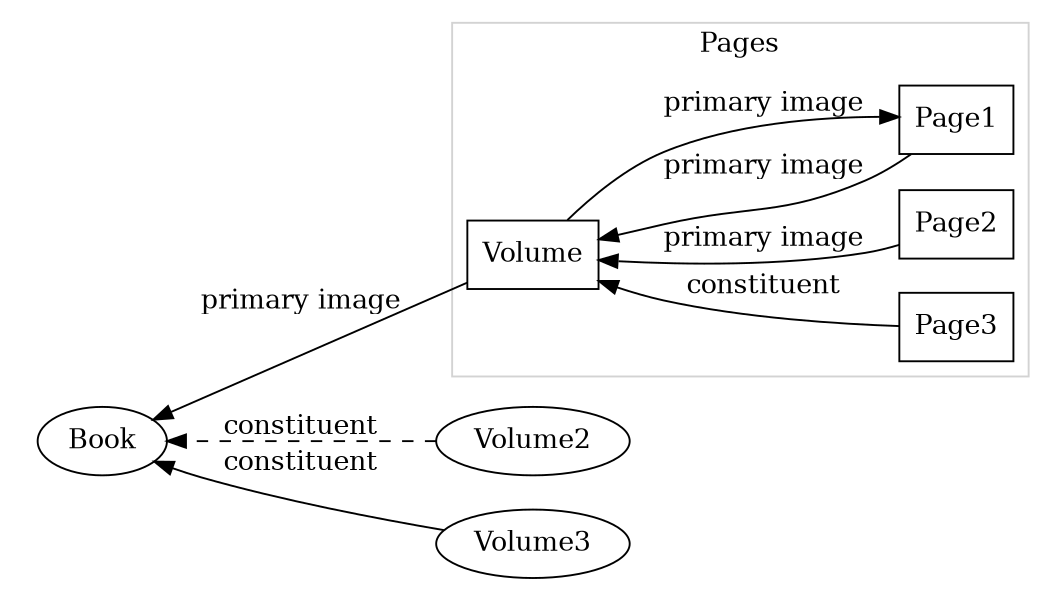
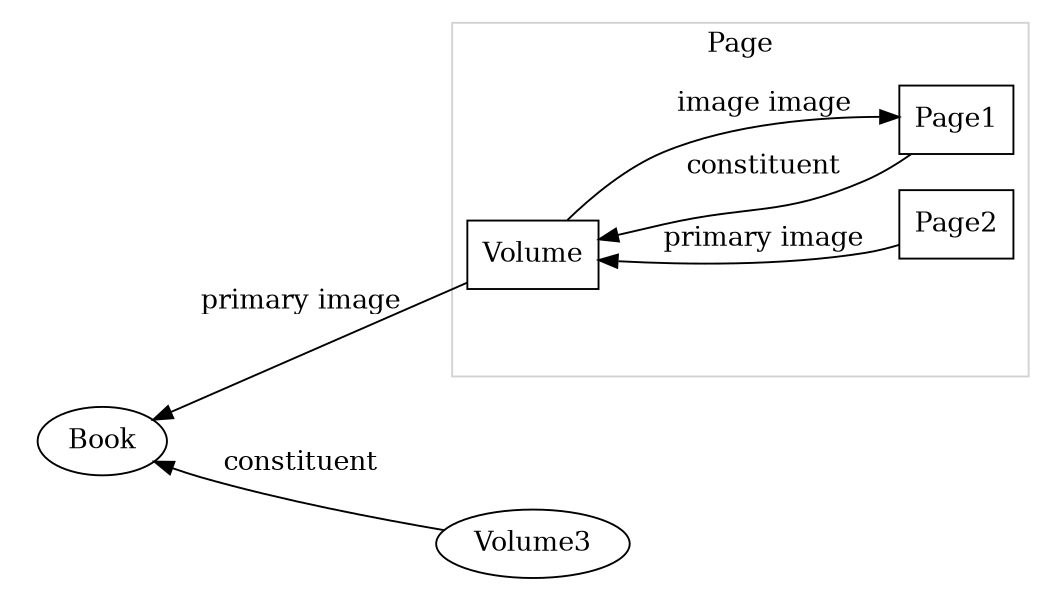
(740, 45) -> (740, 45)
(764, 104) -> (764, 104)
(764, 166) -> (764, 166)
(956, 327) -> none
(533, 441) -> none
